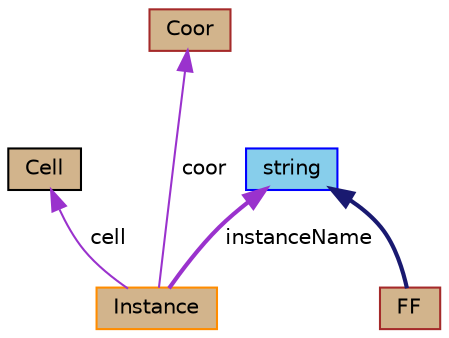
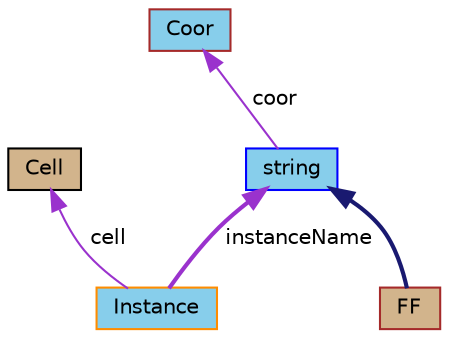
(190, 30) -> (190, 30)
(172, 179) -> (247, 108)
(157, 308) -> (157, 308)
